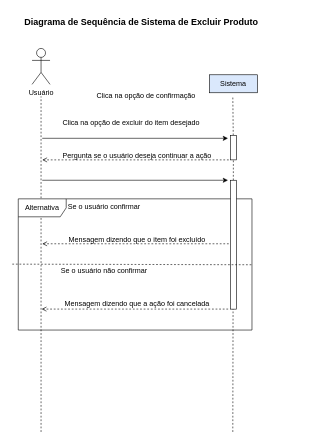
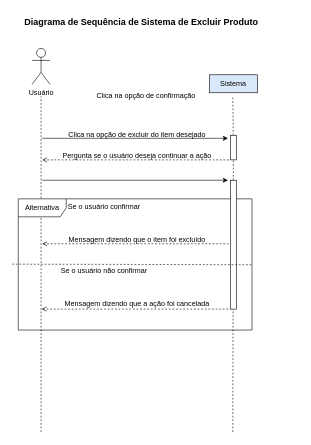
(131, 123) -> (137, 135)
